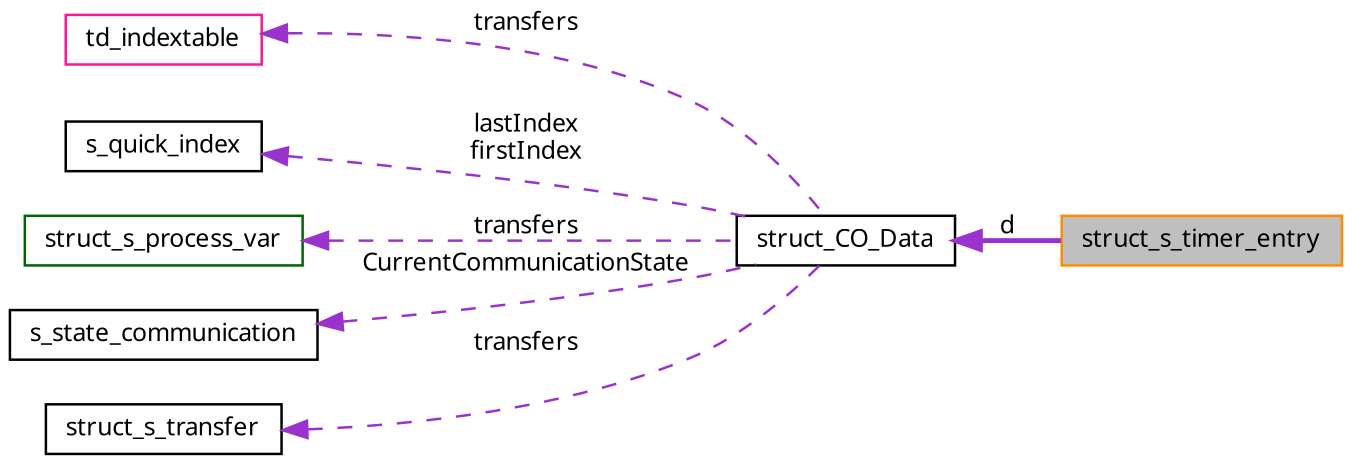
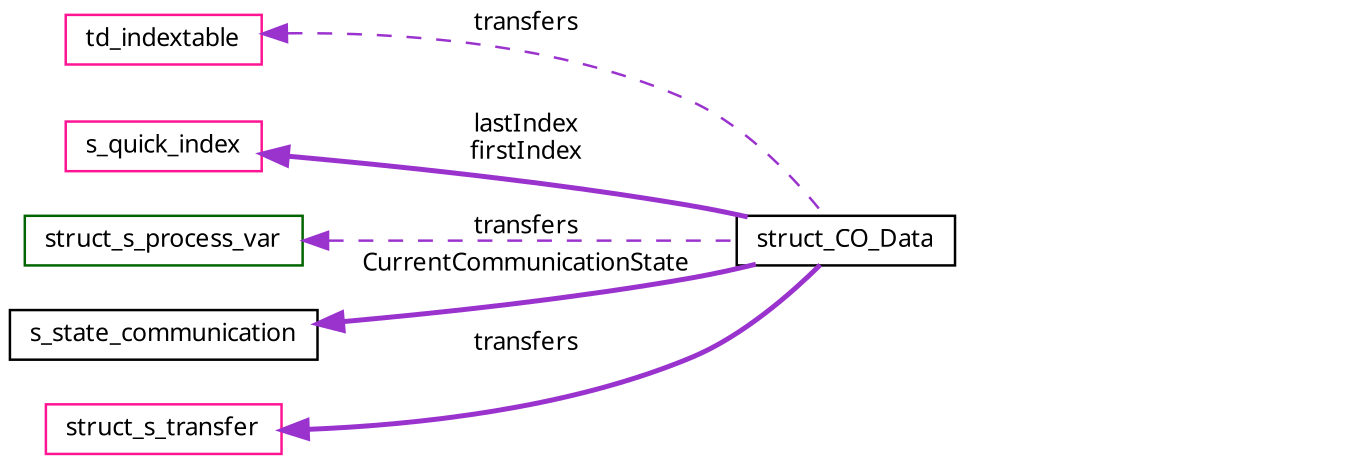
(164, 146) -> (164, 146)
(519, 181) -> (519, 181)
(1202, 241) -> none
(550, 299) -> (550, 299)
(581, 393) -> (581, 393)
(164, 429) -> (164, 429)
